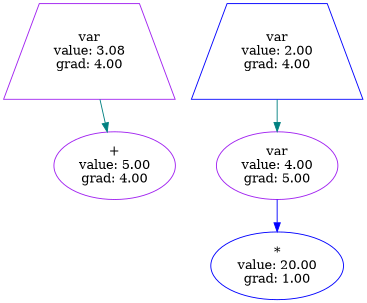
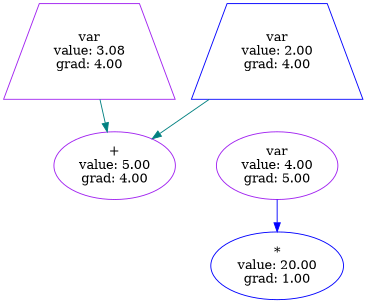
(277, 111) -> (185, 116)
